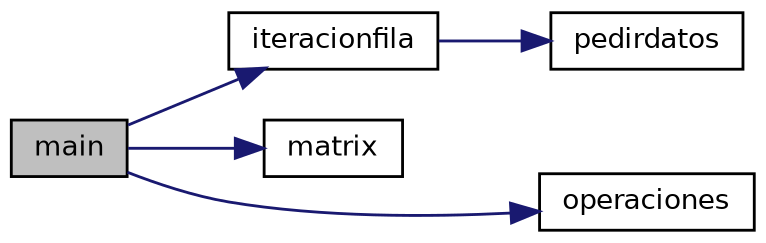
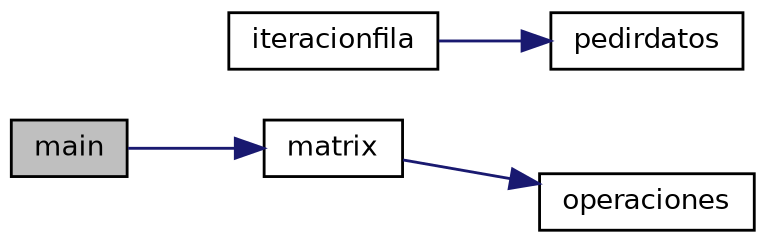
(183, 102) -> none
(316, 212) -> (457, 169)
